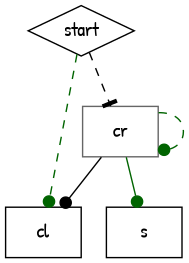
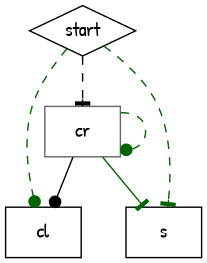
none -> (160, 112)
(131, 177) -> (121, 179)
